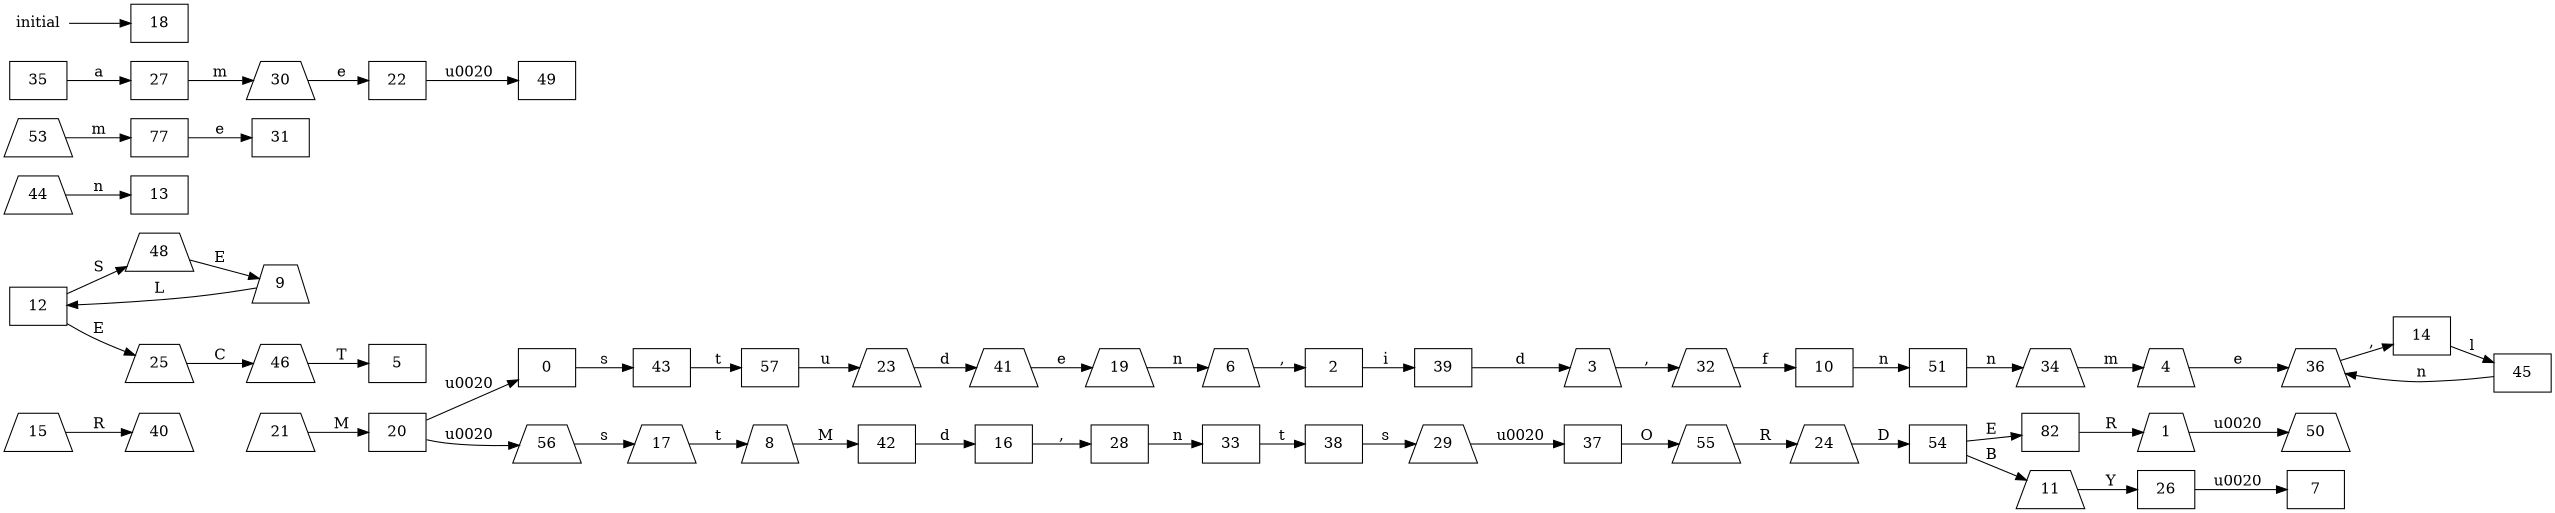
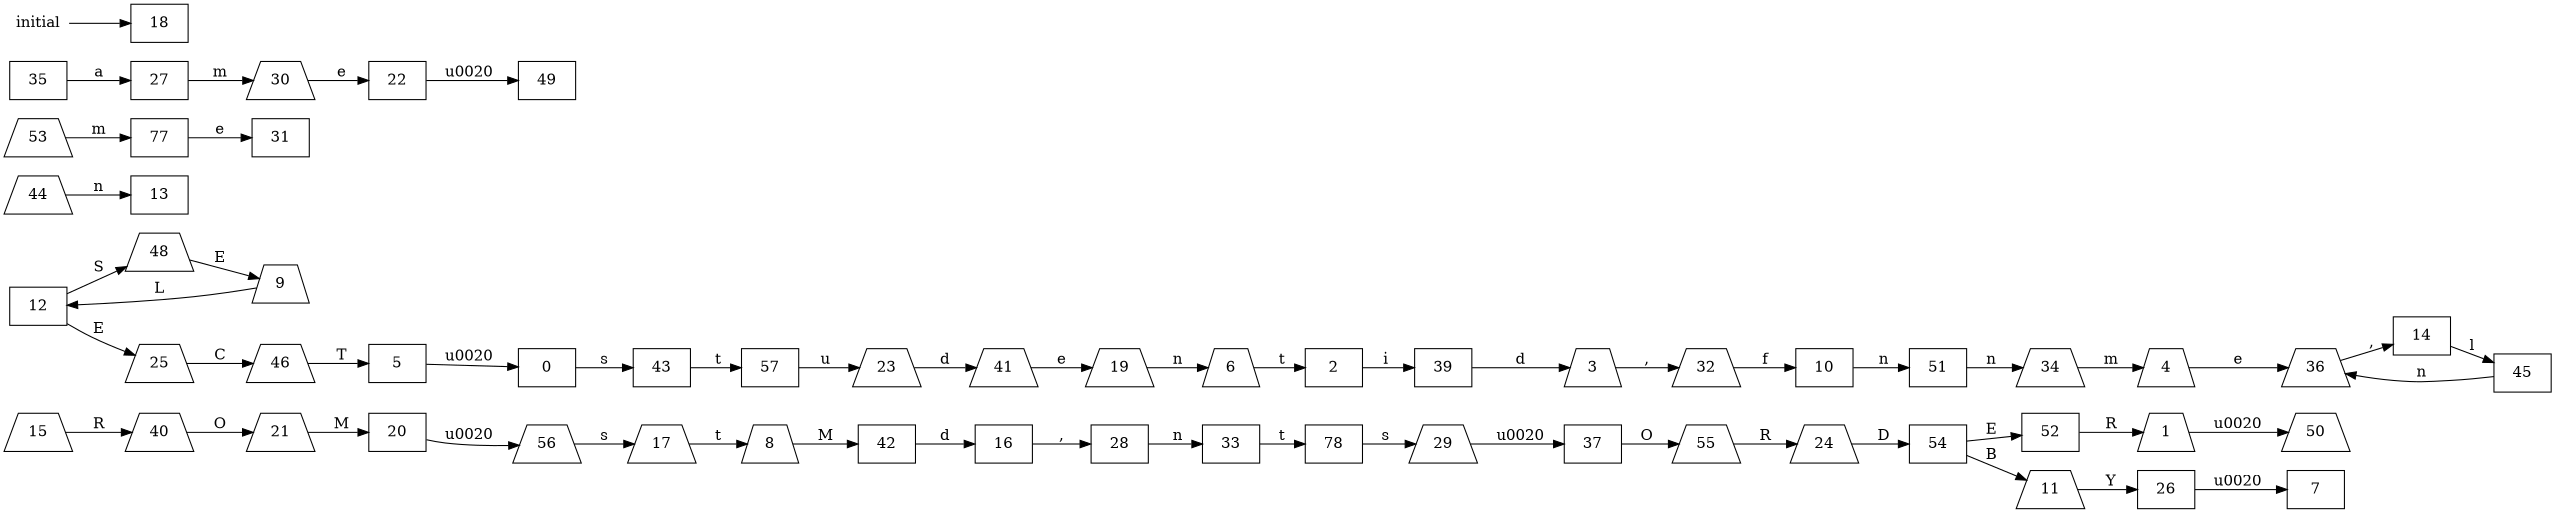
(1282, 360) -> (1282, 360)
(467, 402) -> (467, 365)
none -> (215, 432)
(2050, 432) -> (2050, 432)
(1334, 444) -> (1334, 444)
